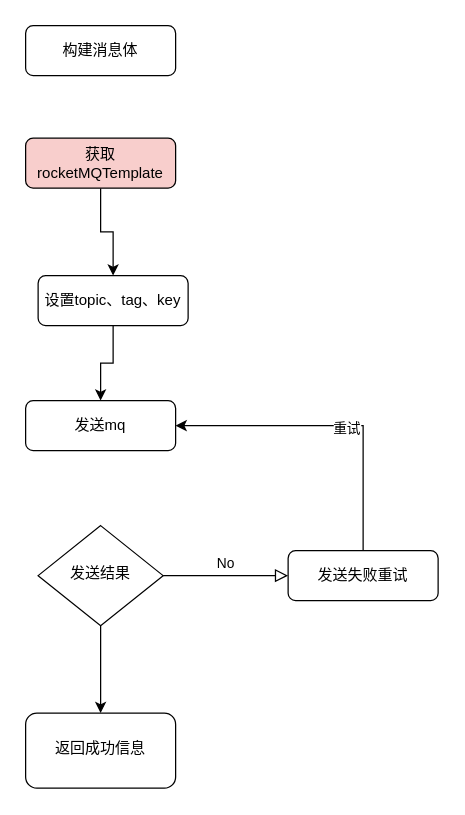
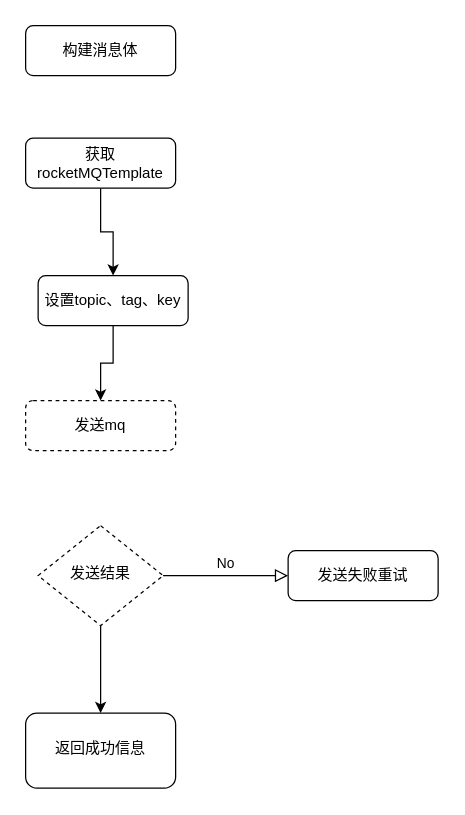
(101, 163) -> (101, 163)
(101, 426) -> (101, 426)
(336, 426) -> none
(101, 576) -> (101, 576)
